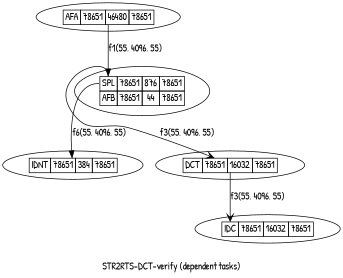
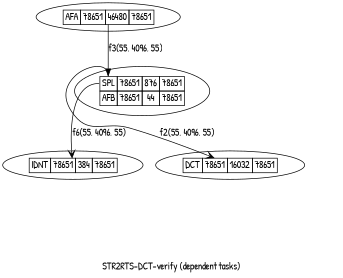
(136, 49) -> (136, 49)
(75, 107) -> (75, 107)
(187, 133) -> (187, 133)
(268, 229) -> none
